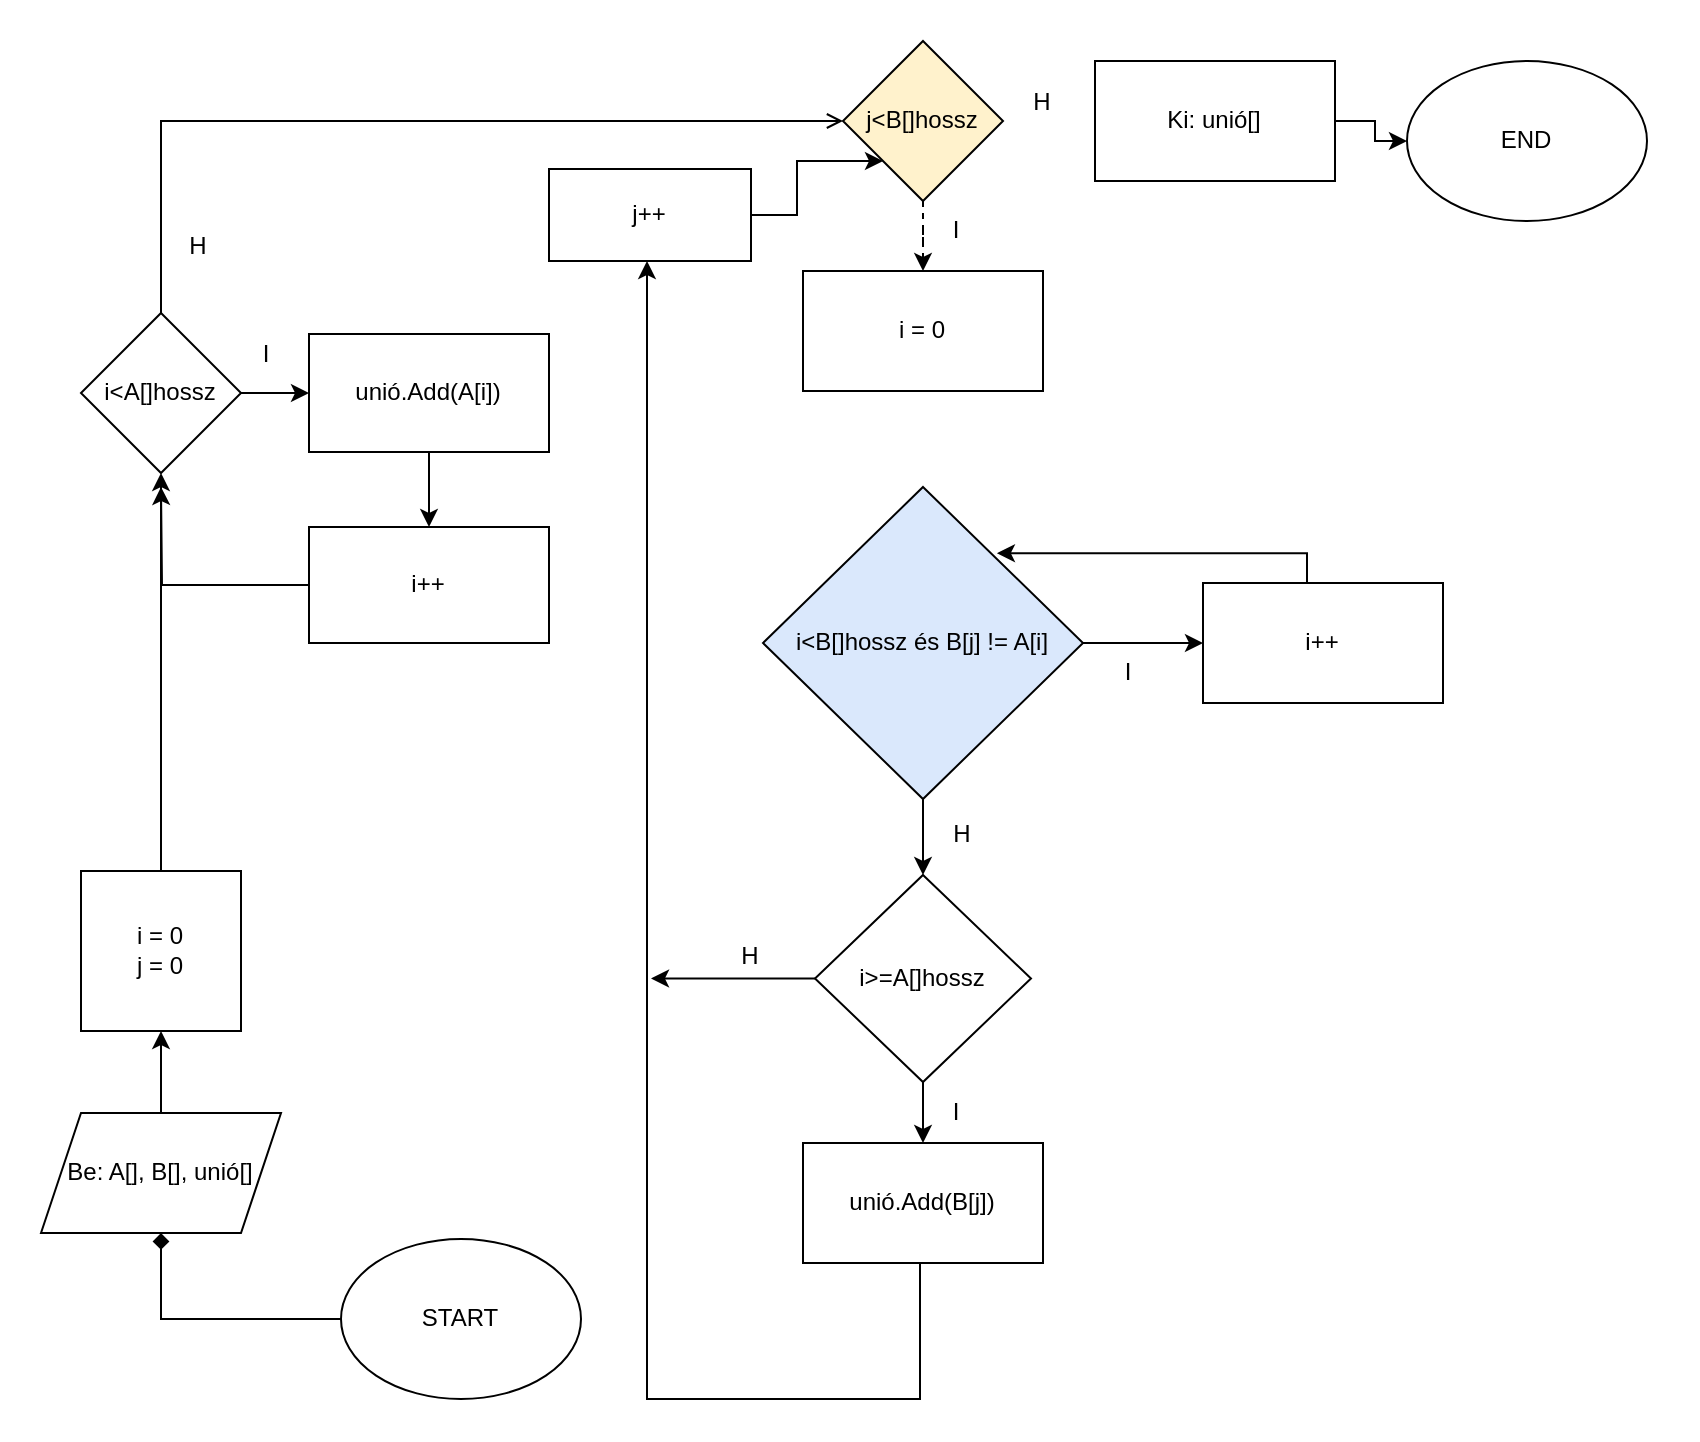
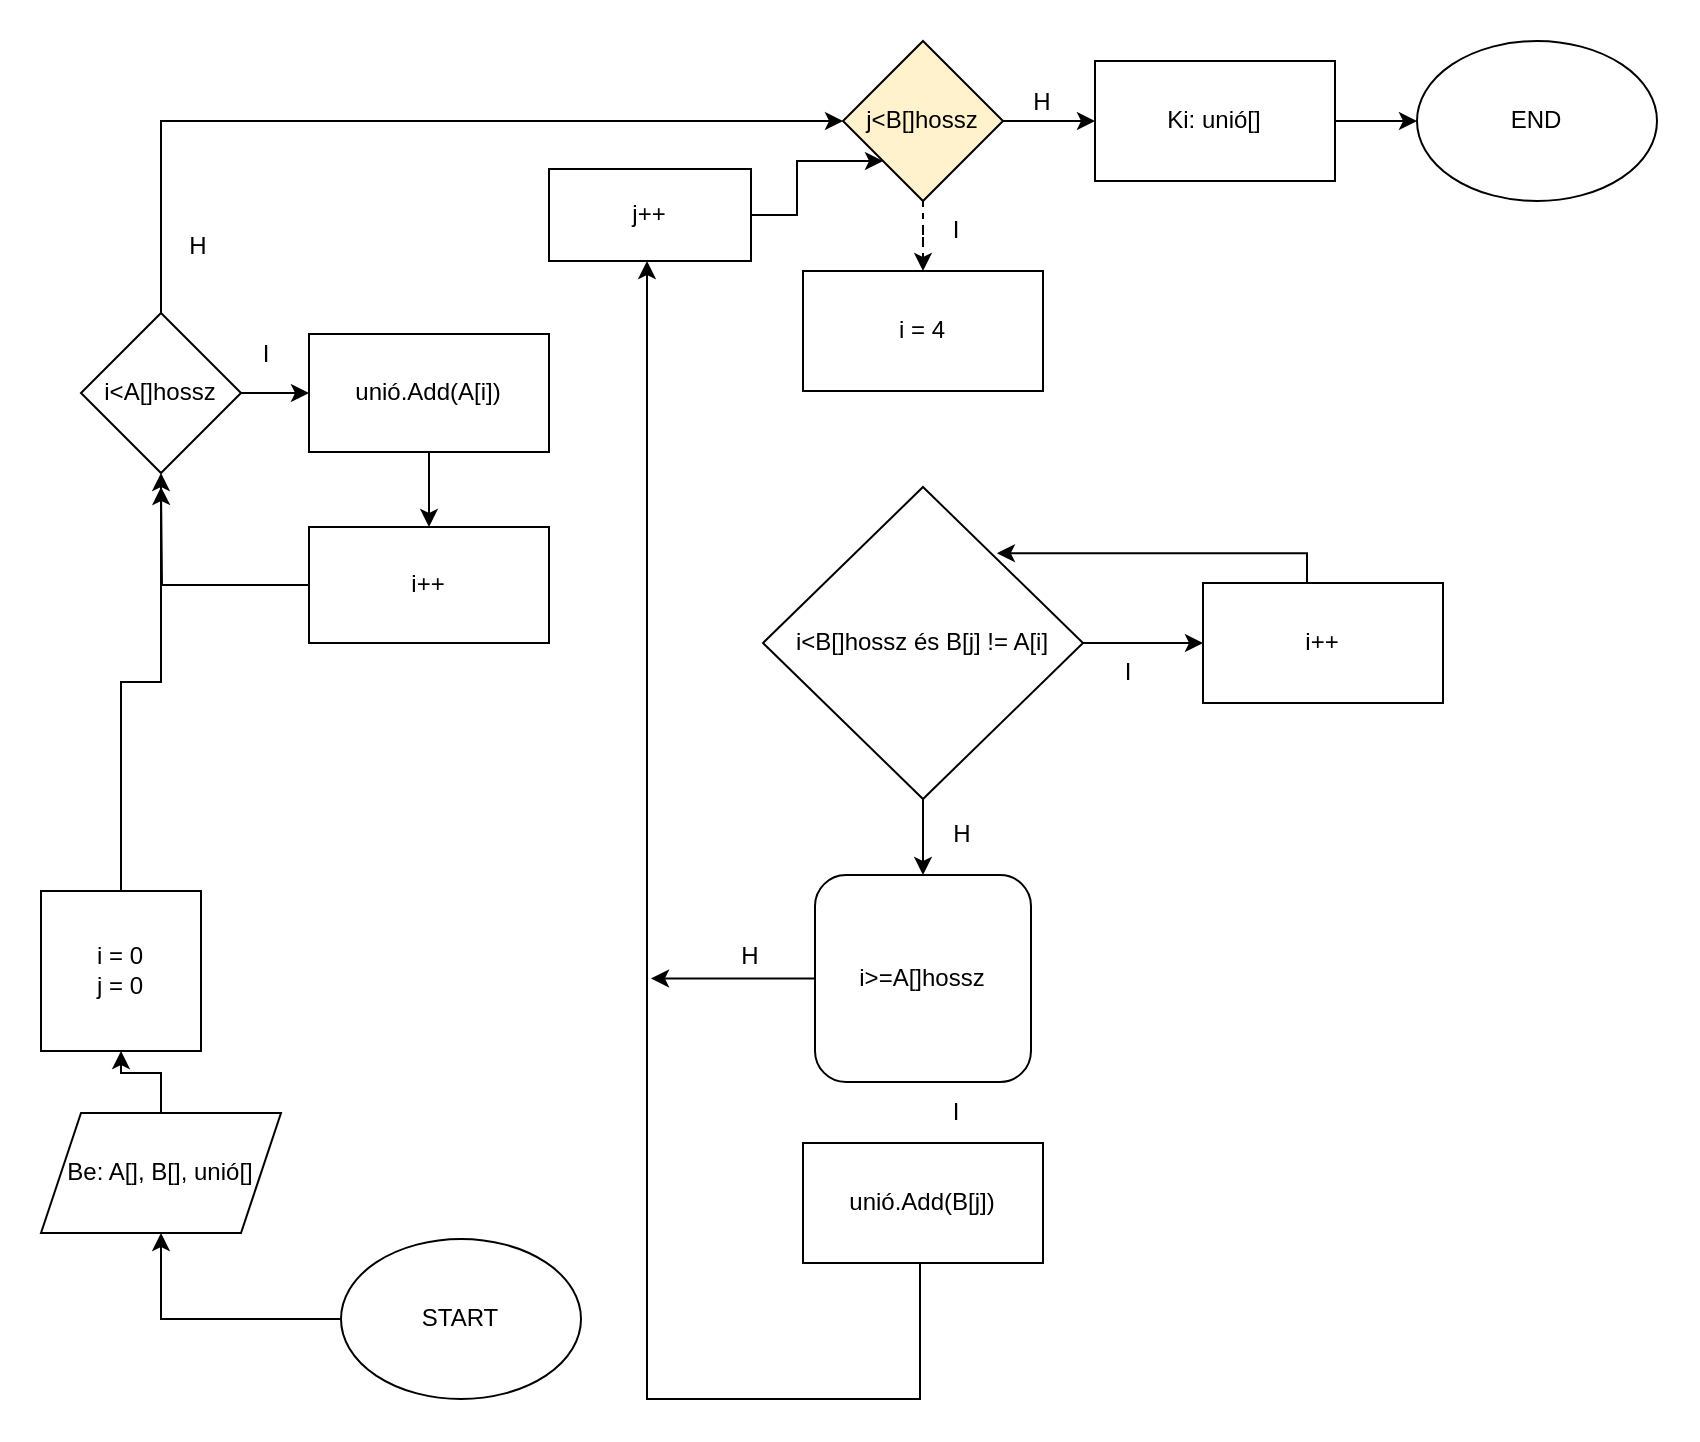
(831, 121) -> (828, 121)
none -> (1042, 121)
(1527, 141) -> (1537, 121)
(923, 331) -> (923, 331)
(923, 643) -> (923, 643)
(161, 951) -> (121, 971)
(923, 979) -> (923, 979)
(923, 1119) -> none
(161, 1249) -> (161, 1248)
